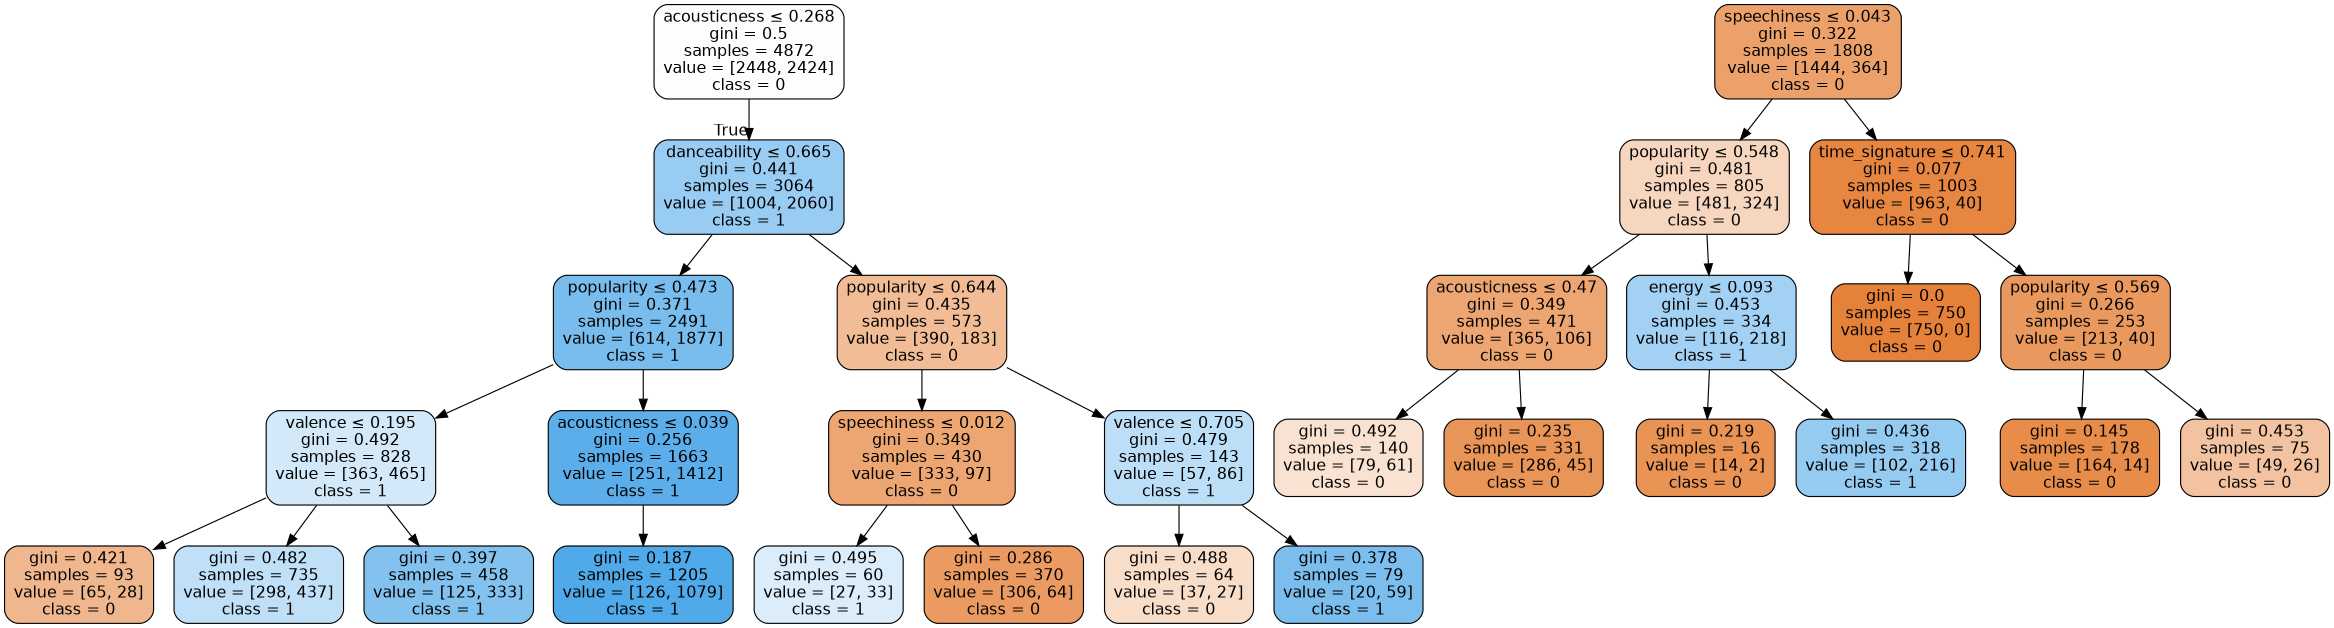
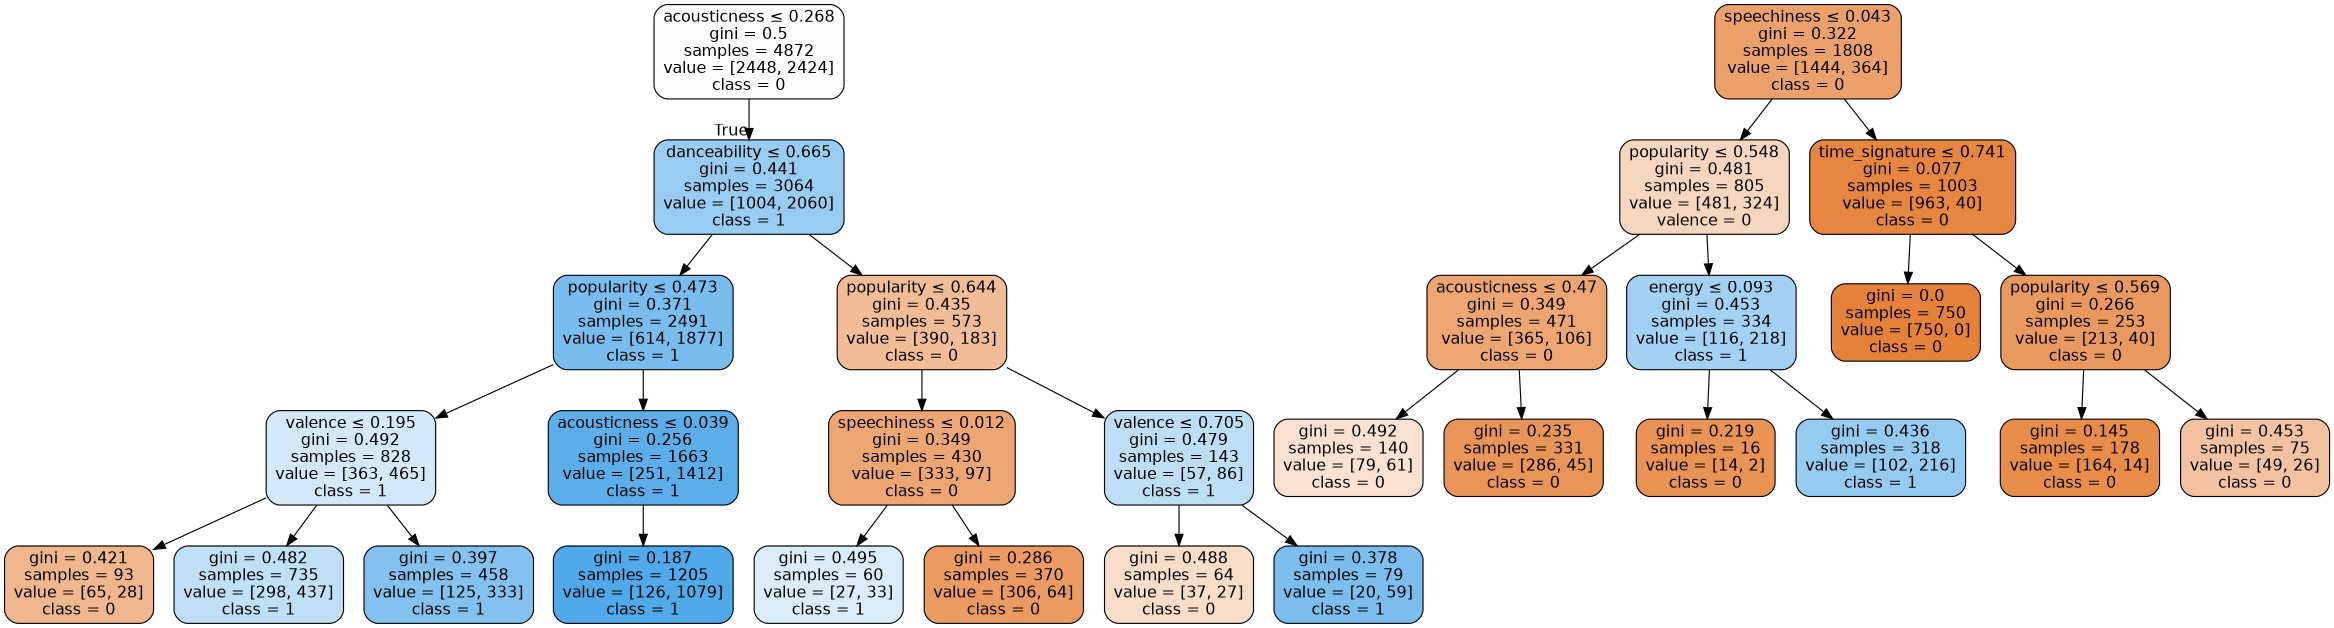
(1705, 221) -> (1705, 221)
